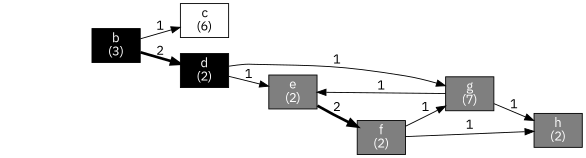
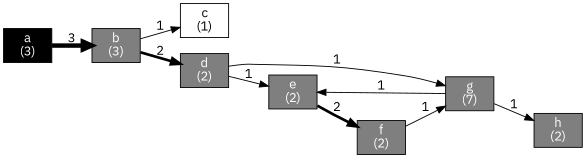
(205, 21) -> (205, 21)
none -> (28, 46)
(116, 46) -> (116, 46)
(205, 71) -> (205, 71)
(465, 134) -> none
